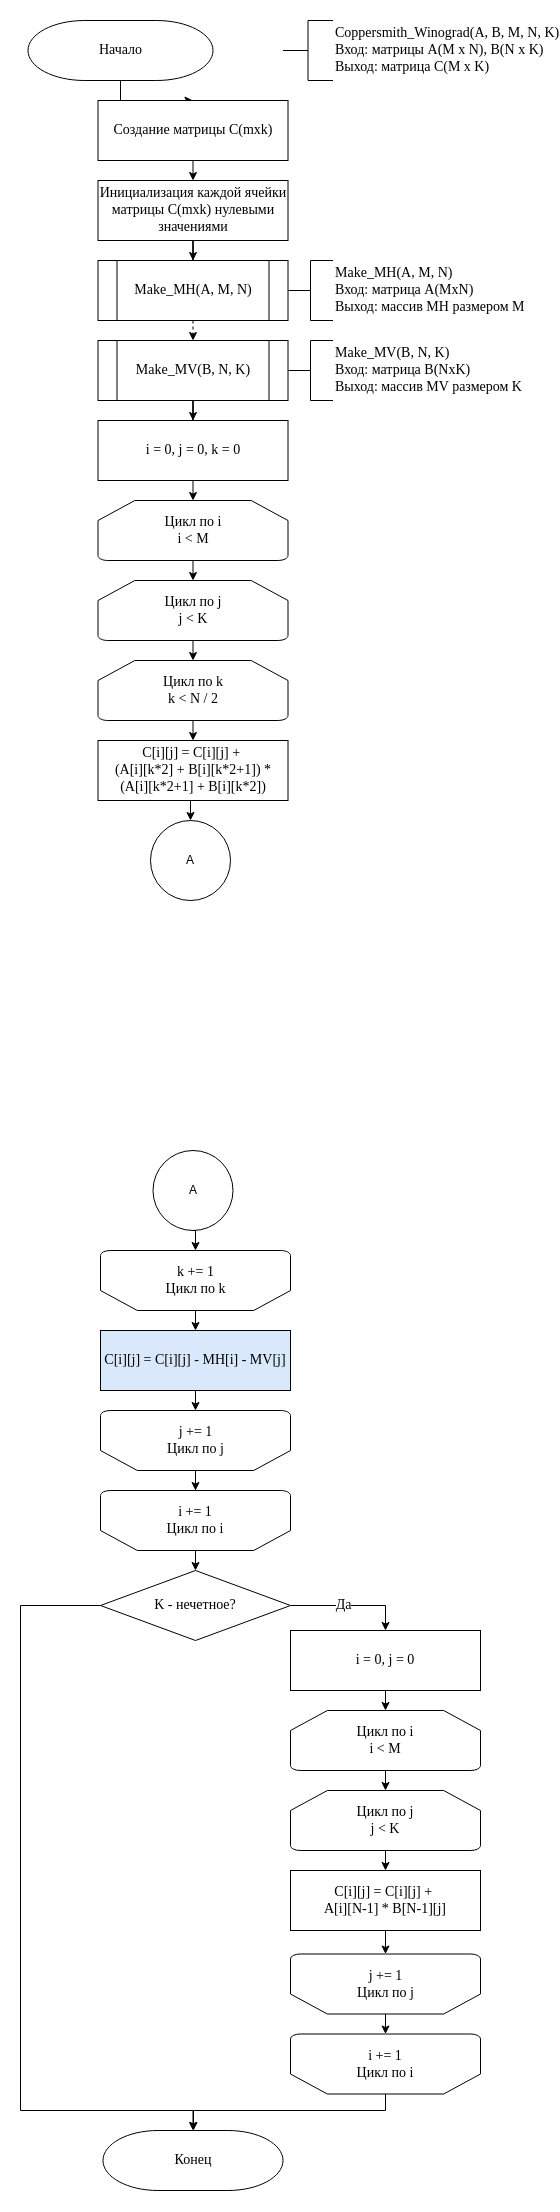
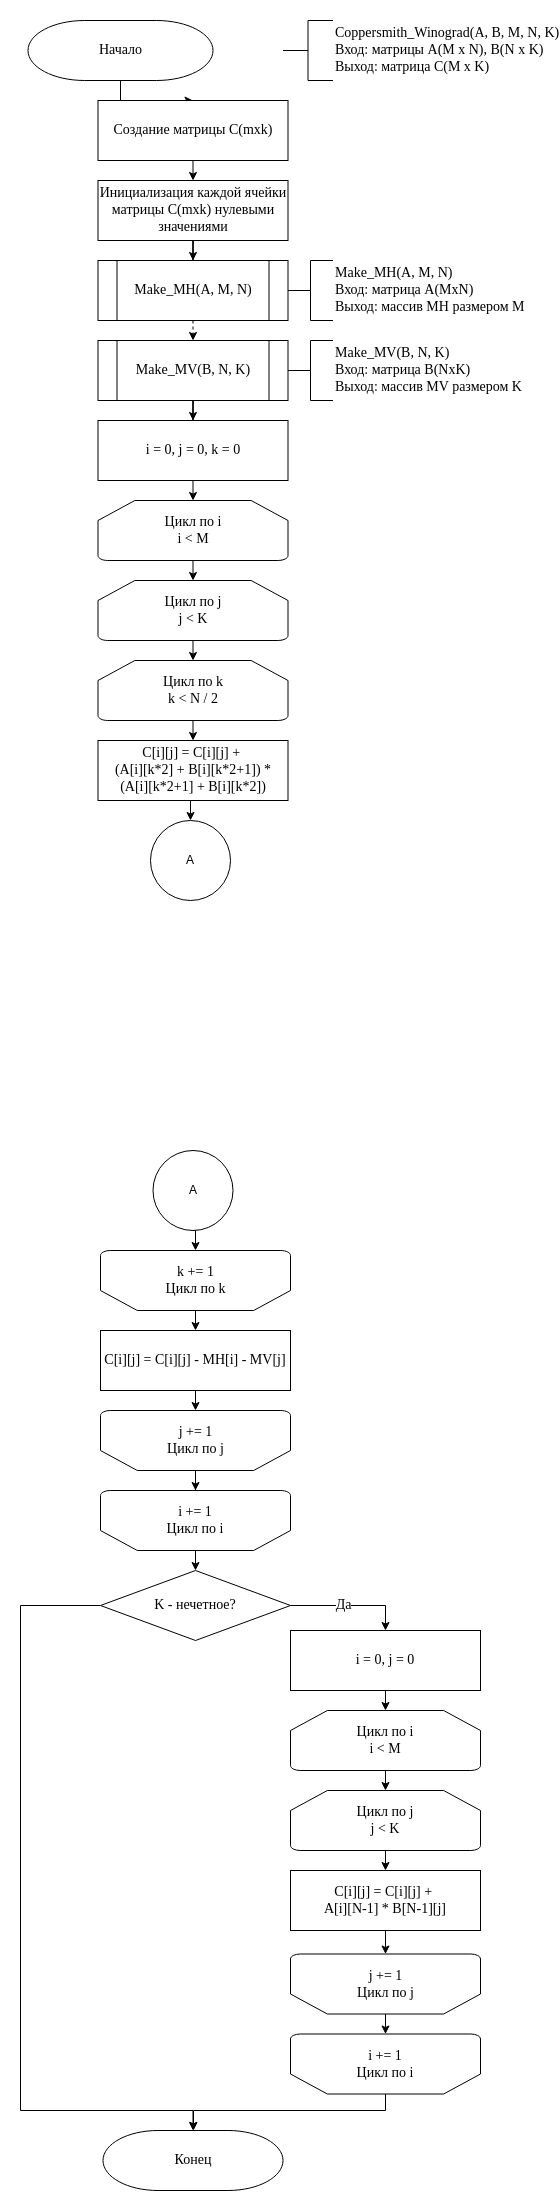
(196, 1361) -> (196, 1361)
